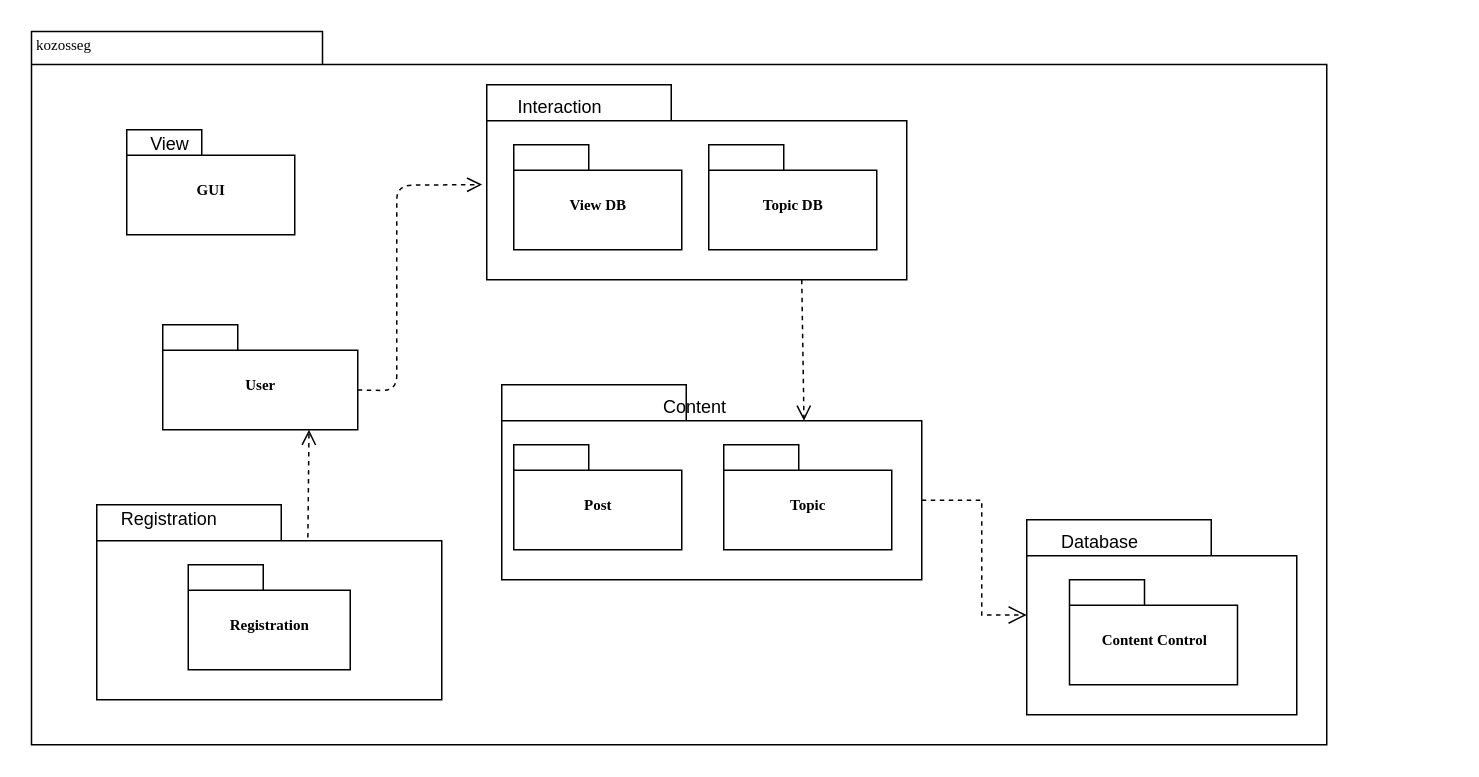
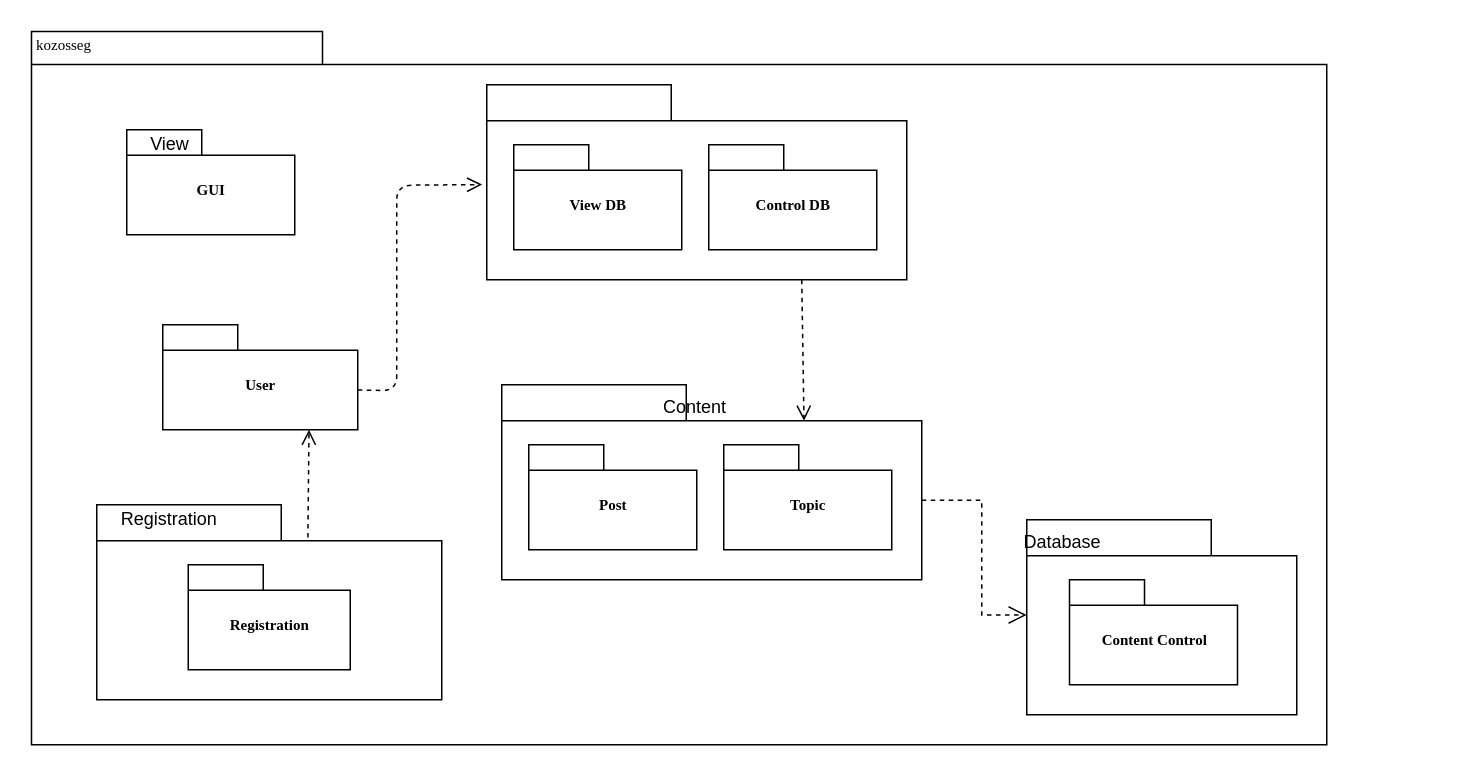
(560, 107) -> none
(794, 205) -> (794, 205)
(598, 497) -> (613, 497)
(1100, 542) -> (1062, 542)
